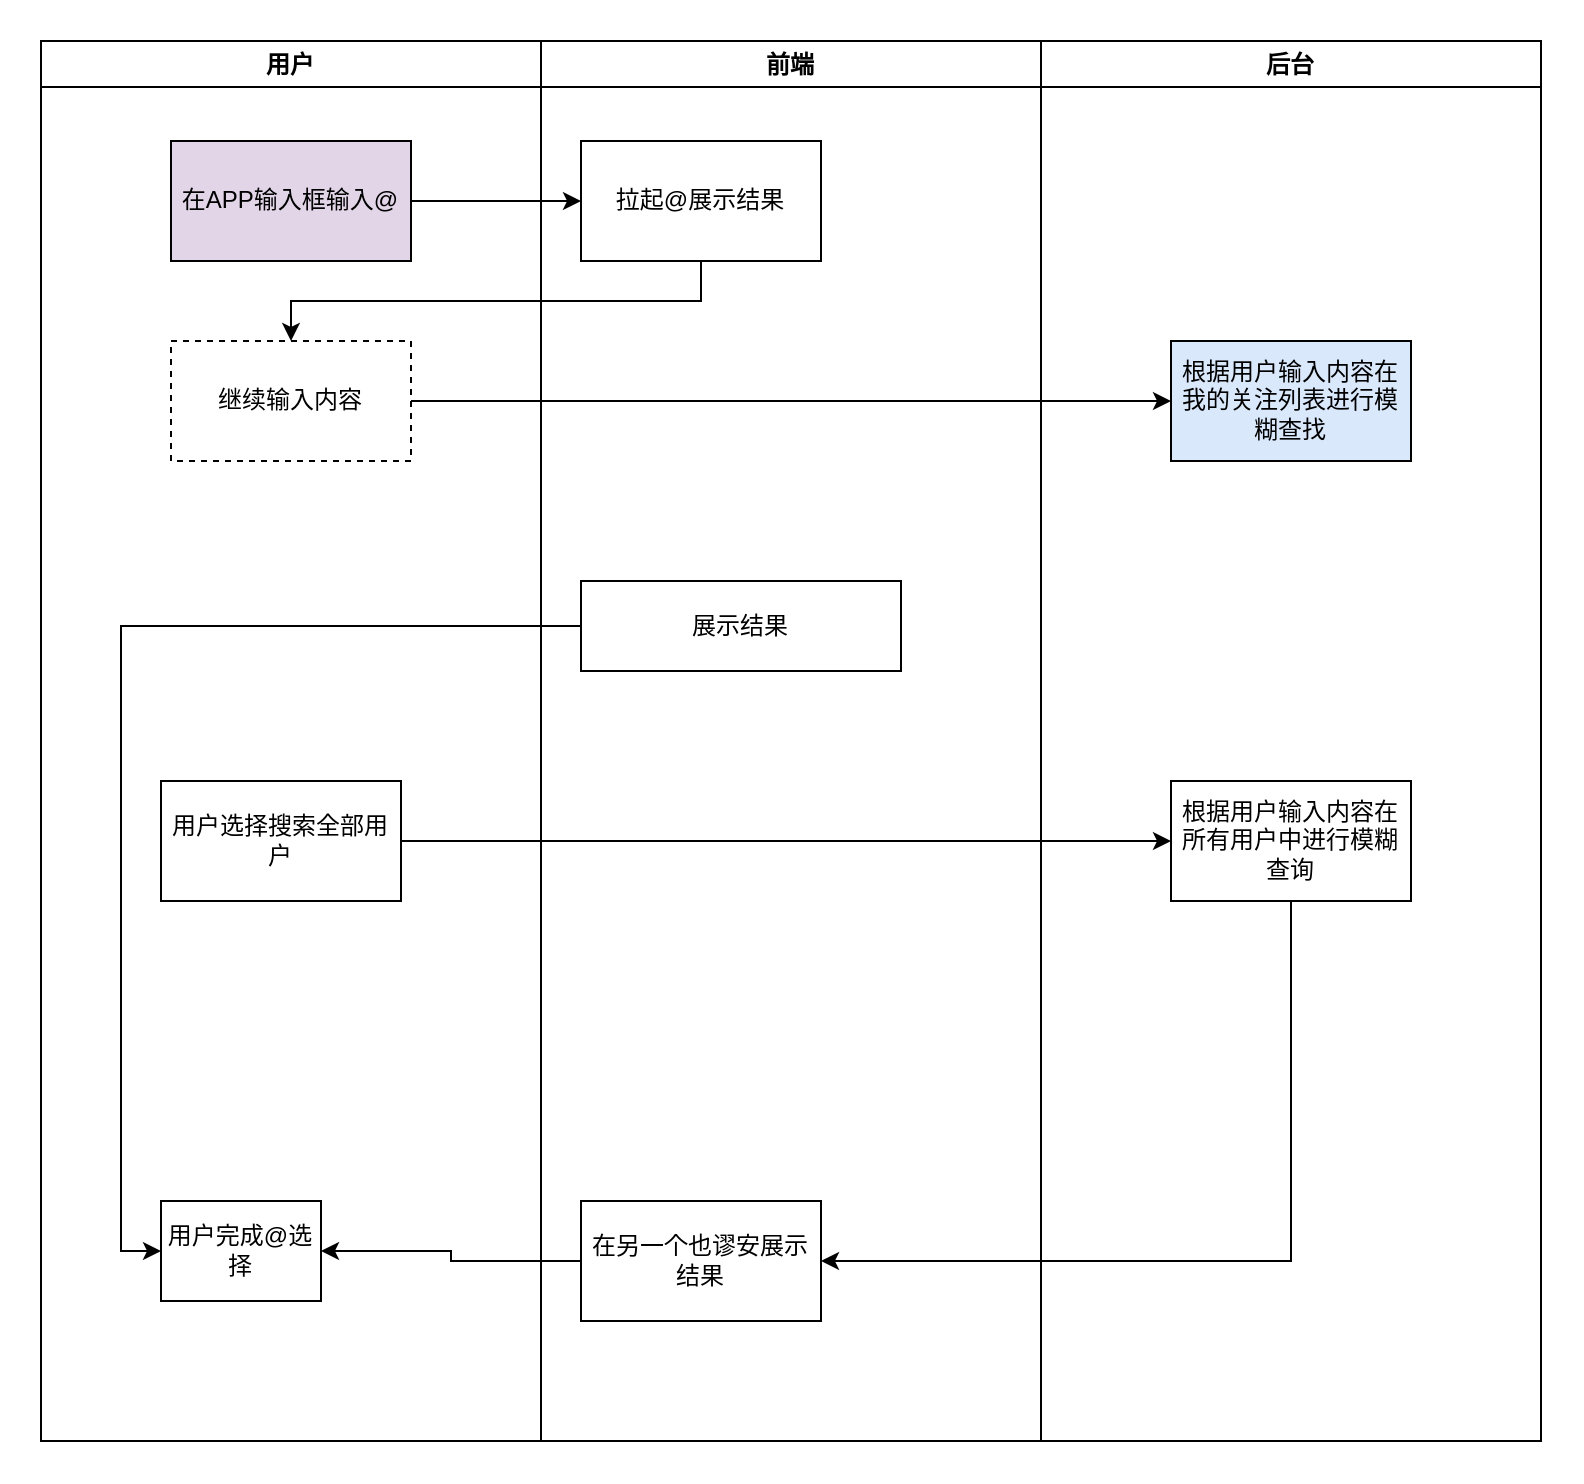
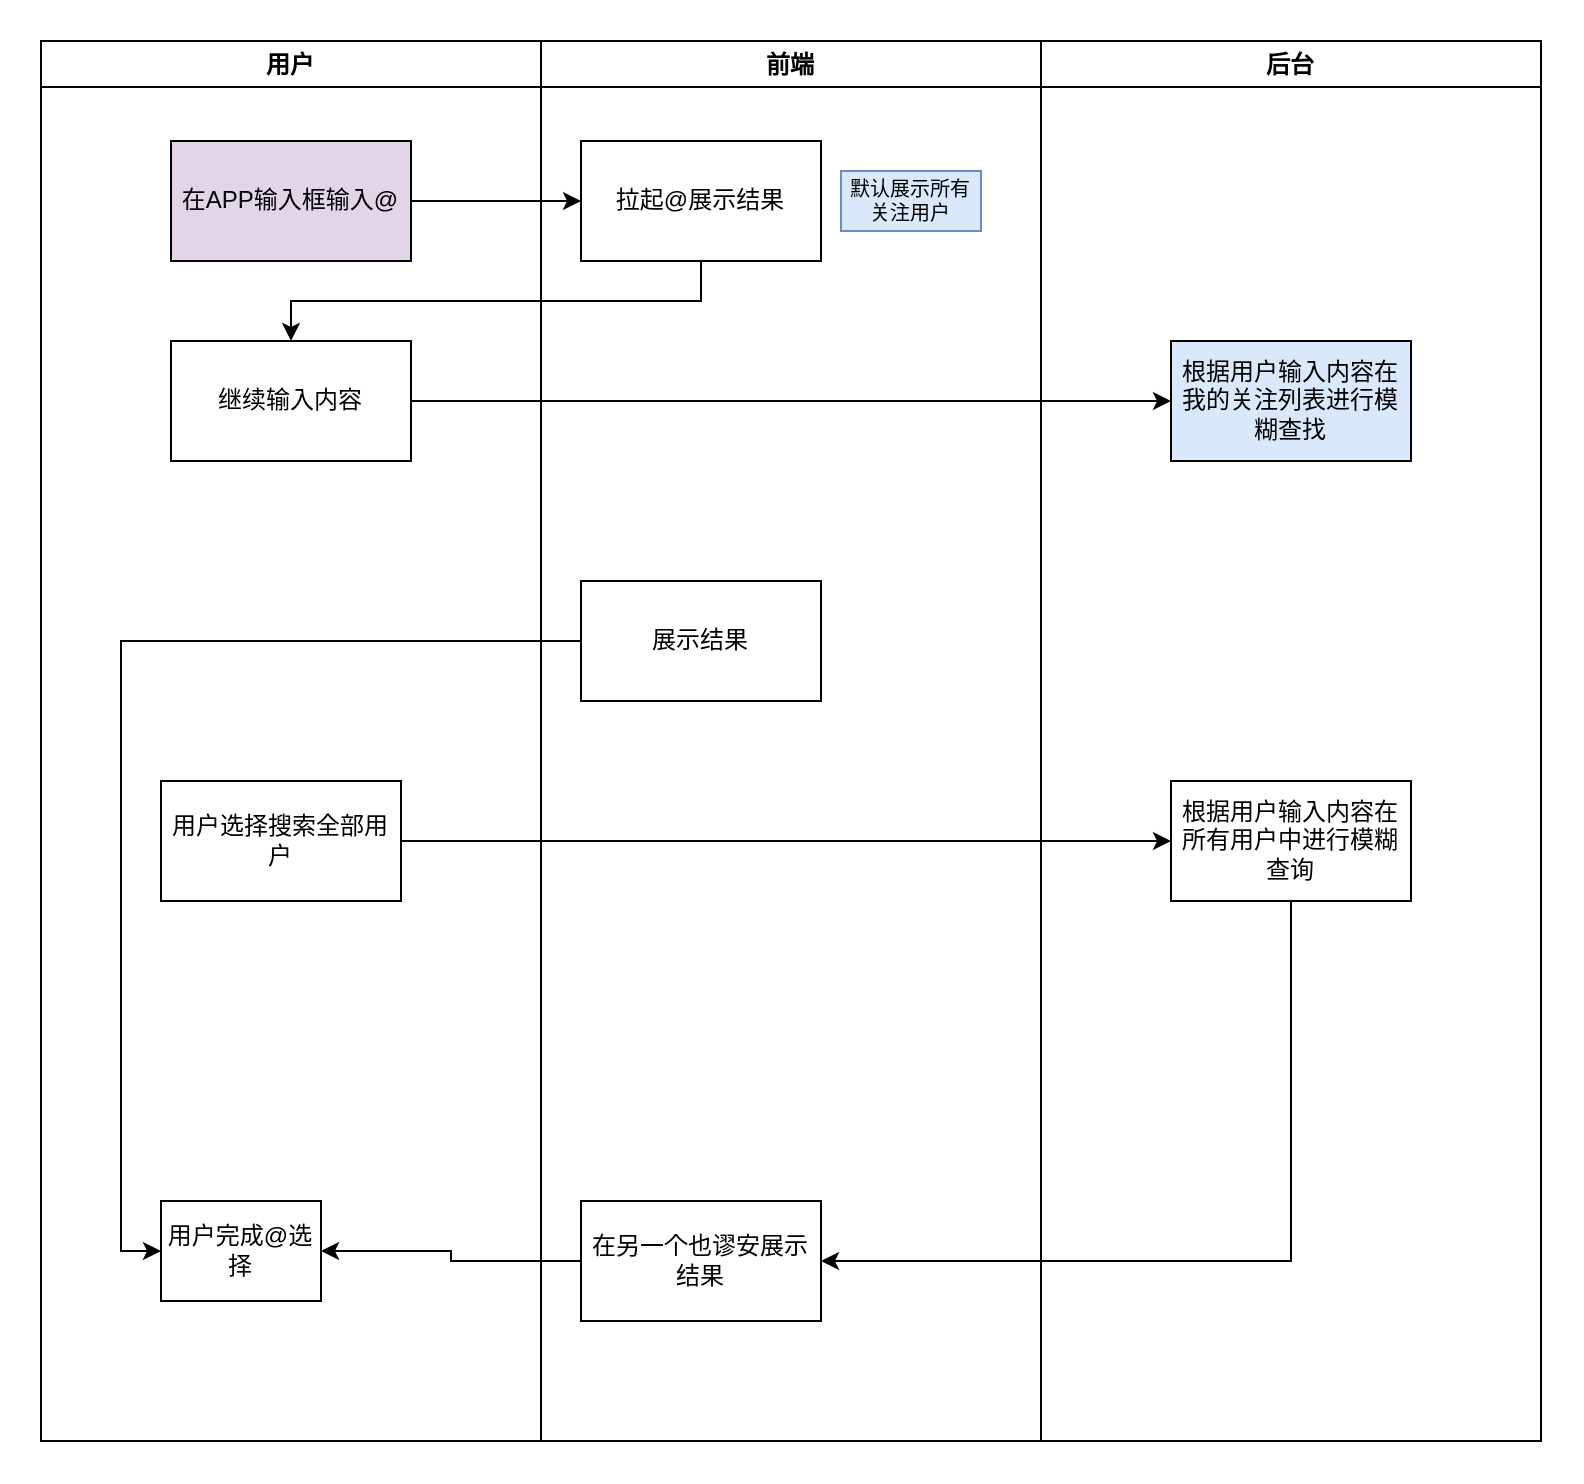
none -> (911, 201)
(291, 401) -> (291, 401)
(741, 626) -> (701, 641)
